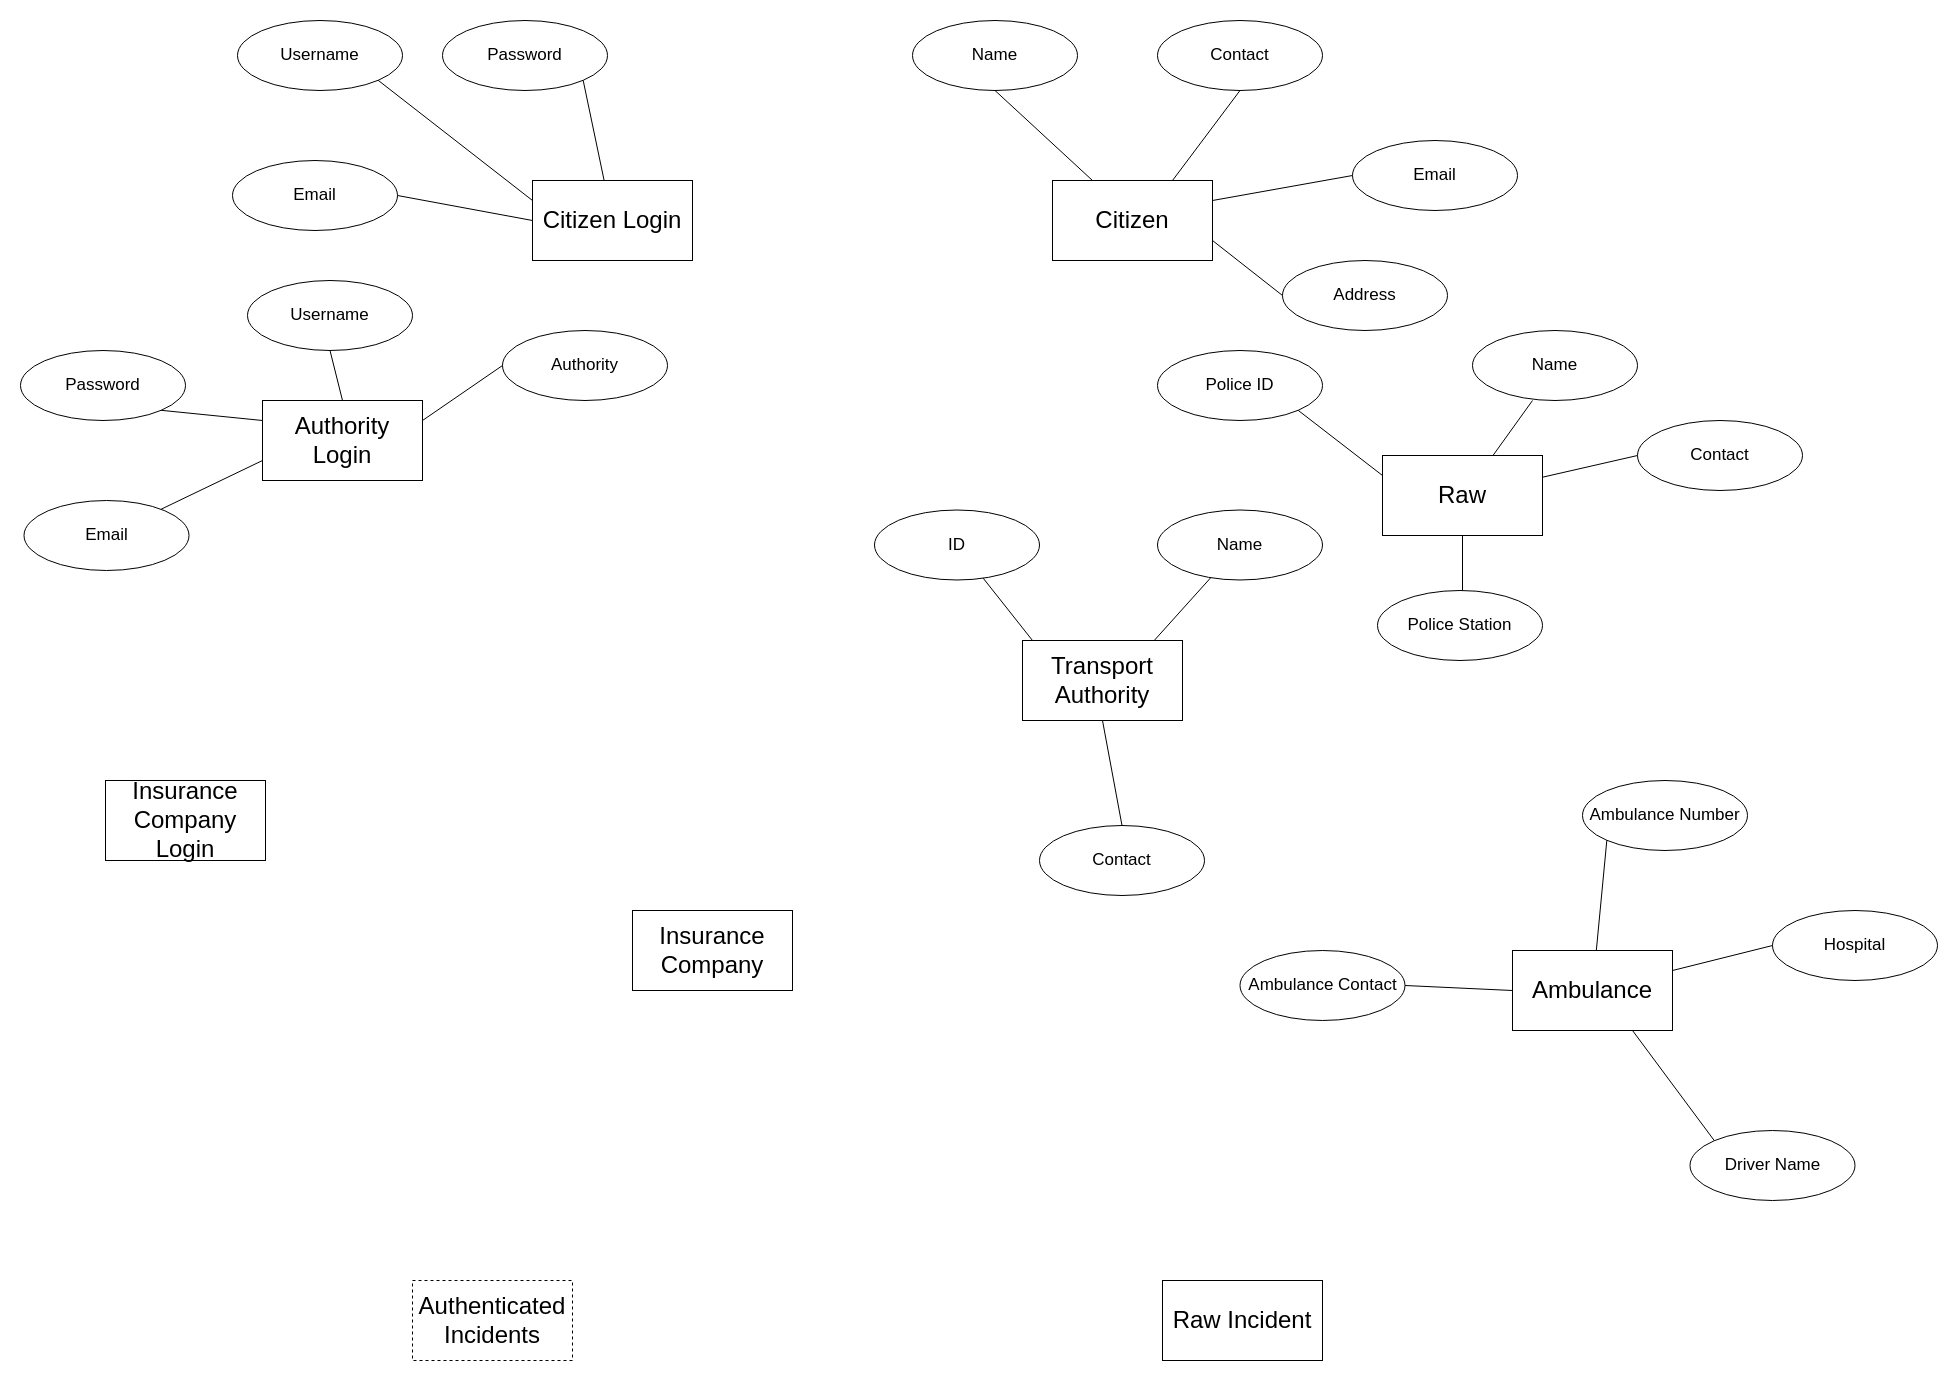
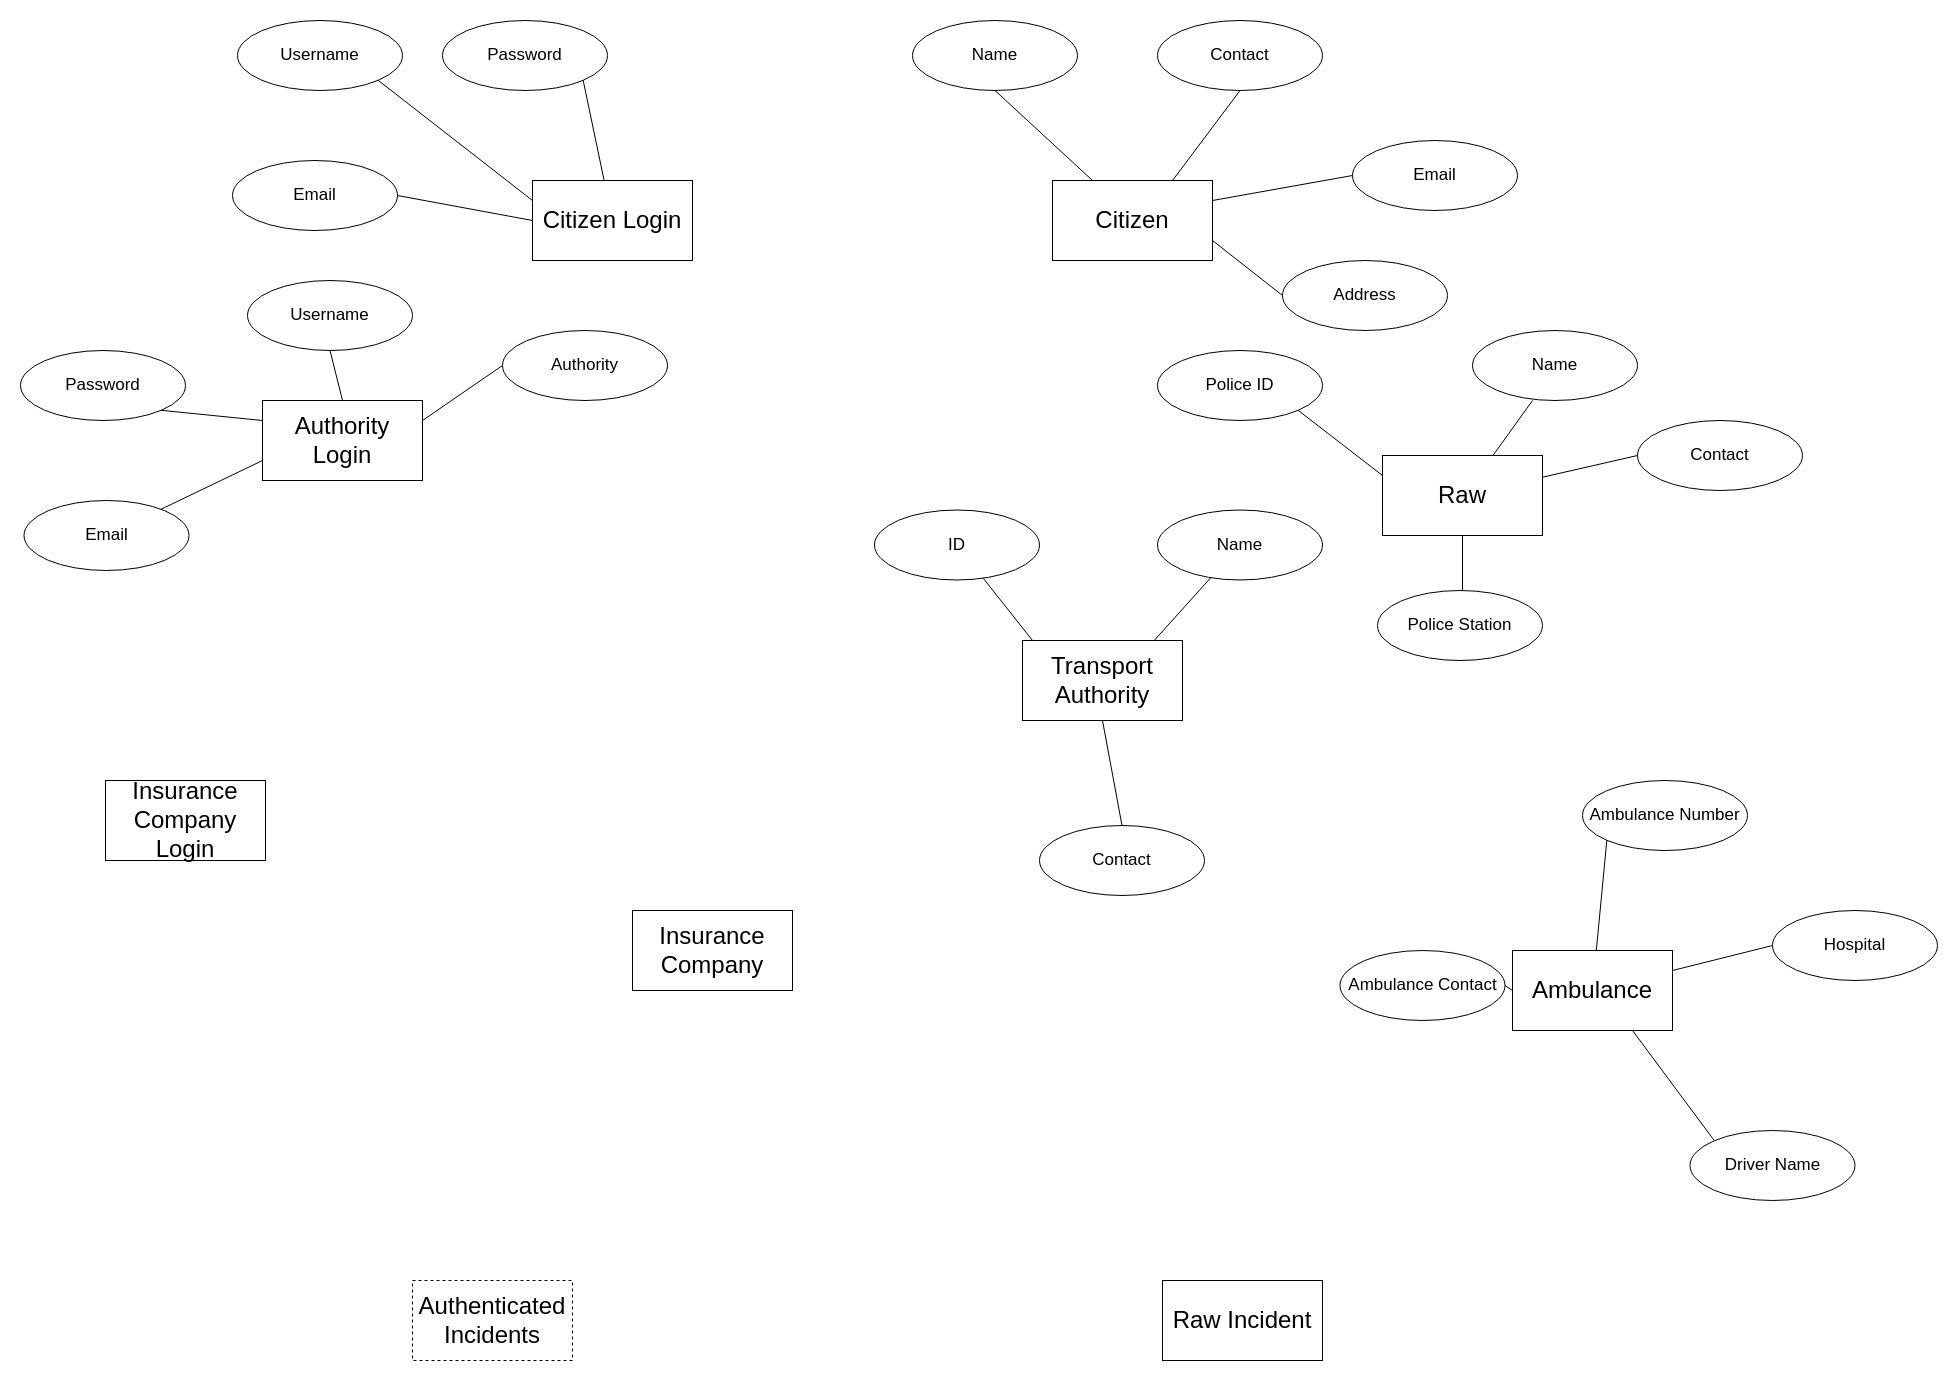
(1323, 986) -> (1423, 986)
